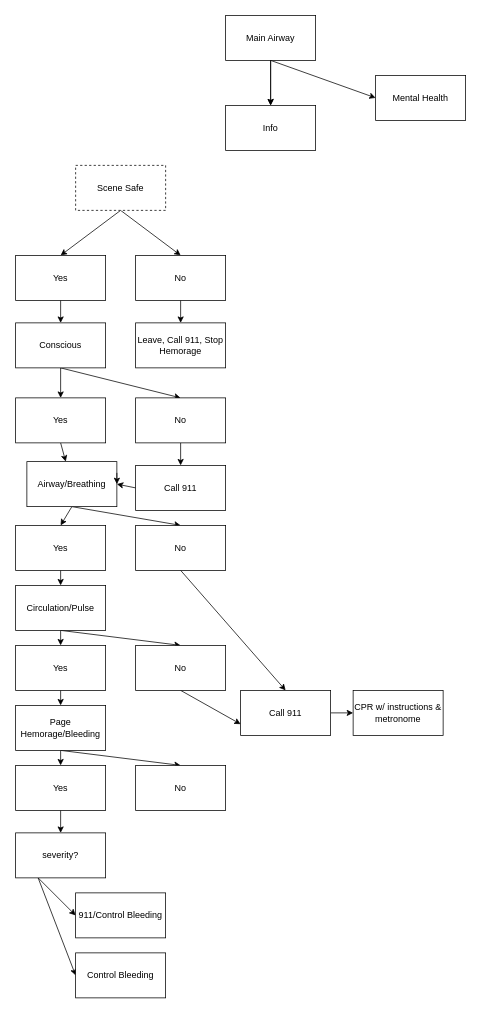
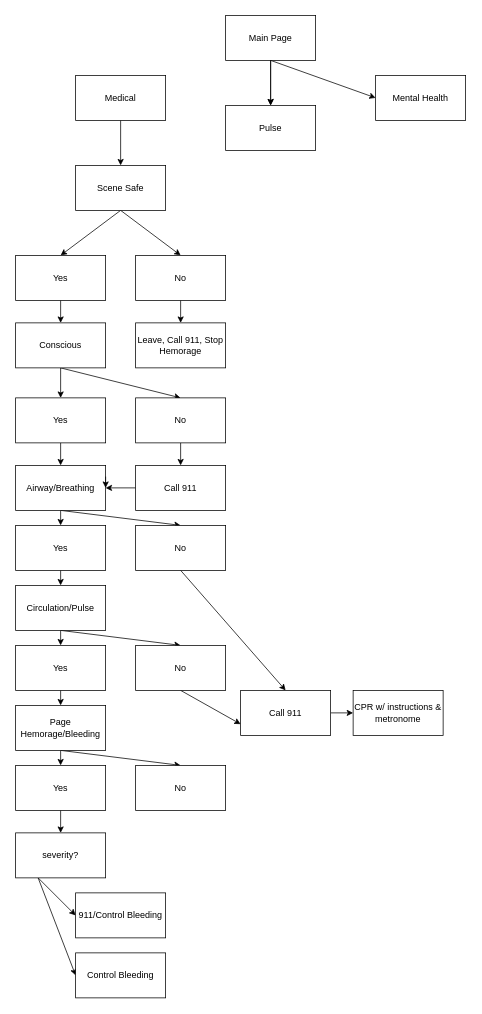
(270, 38) -> (270, 38)
none -> (120, 98)
(270, 128) -> (270, 128)
none -> (120, 140)
(120, 188) -> (120, 188)
(72, 484) -> (60, 488)
